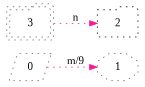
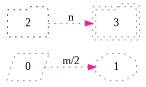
(72, 23) -> (67, 23)
(75, 61) -> (71, 61)
